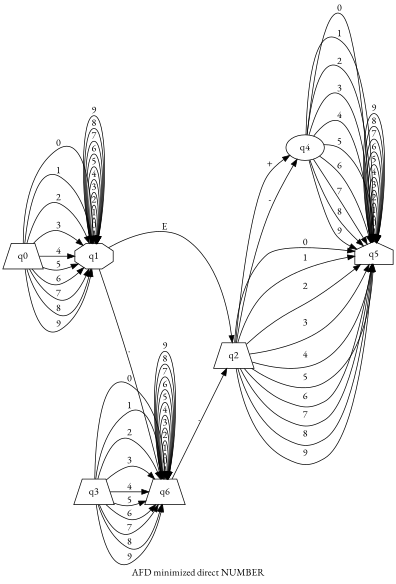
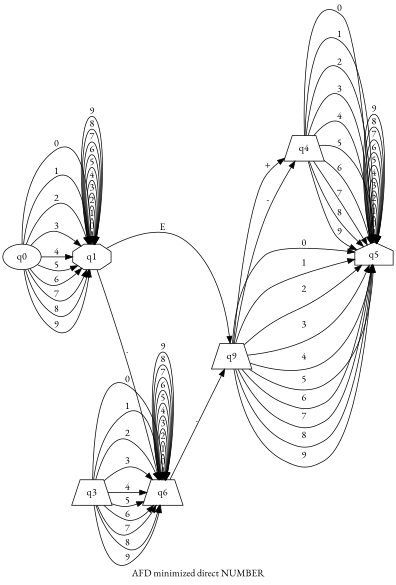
(305, 148) -> (304, 148)
(23, 256) -> (22, 257)
(234, 356) -> (232, 356)
